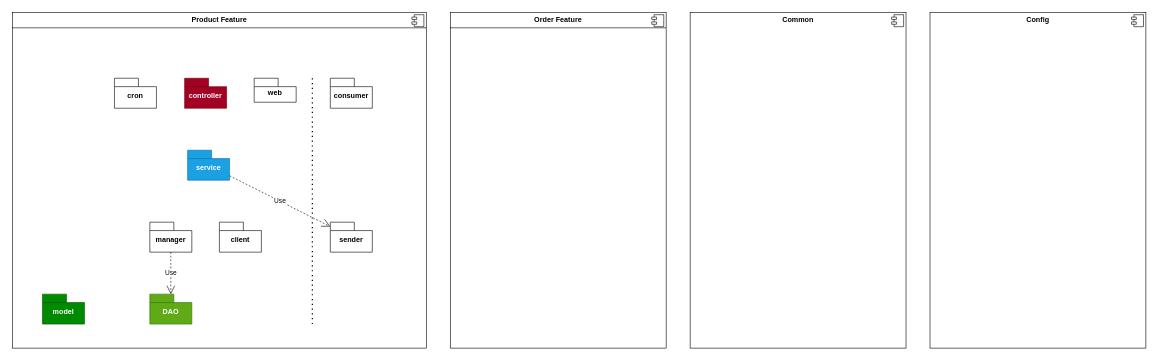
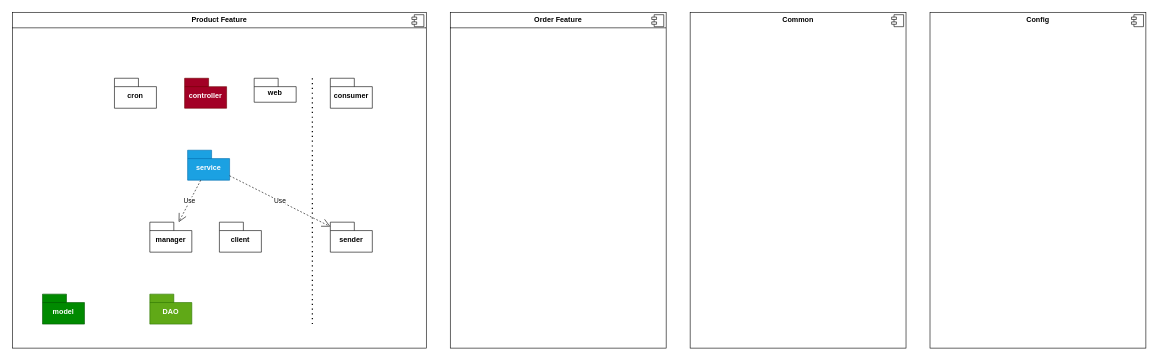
none -> (190, 201)
(171, 273) -> none
